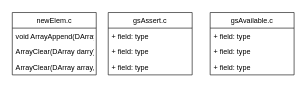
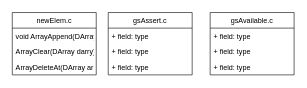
(72, 67) -> (79, 67)
